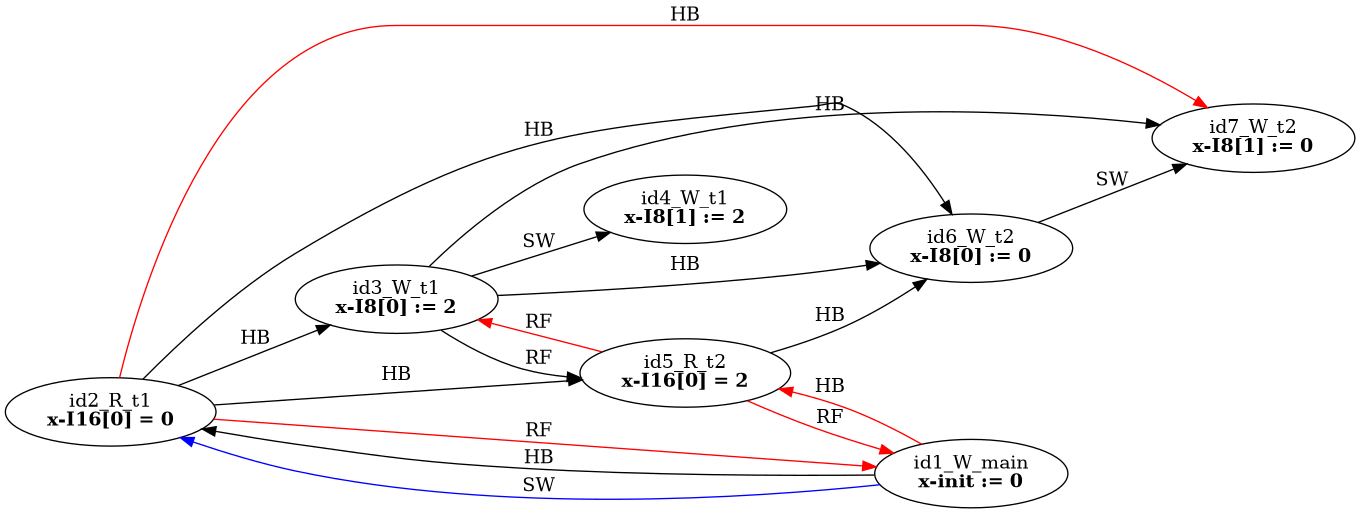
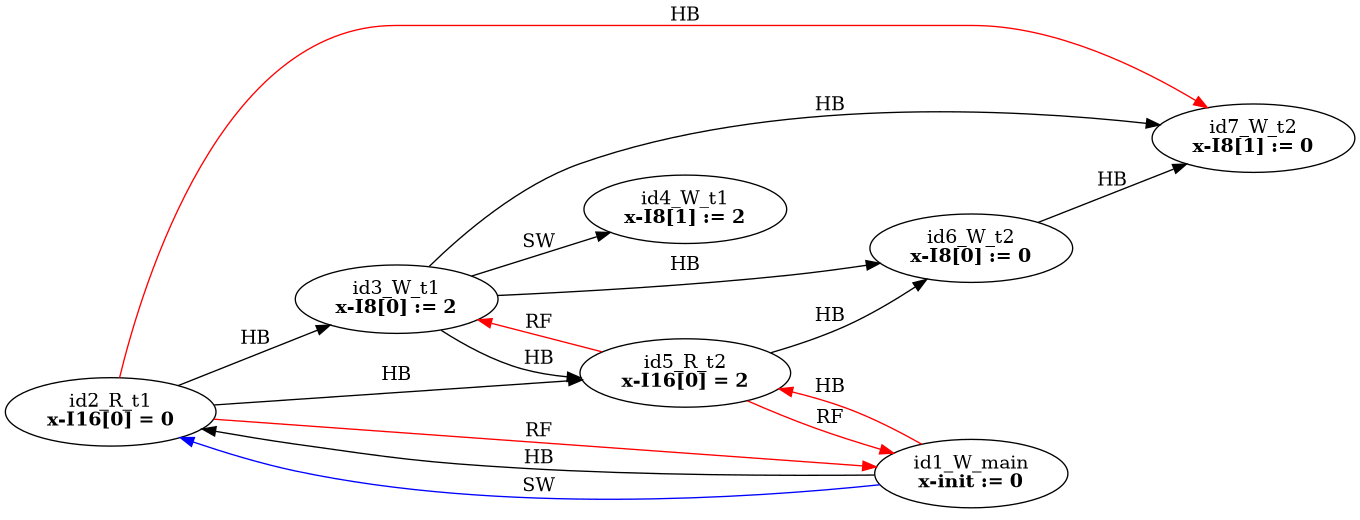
(532, 146) -> none
(1112, 180) -> (1112, 180)
(539, 359) -> (539, 359)
